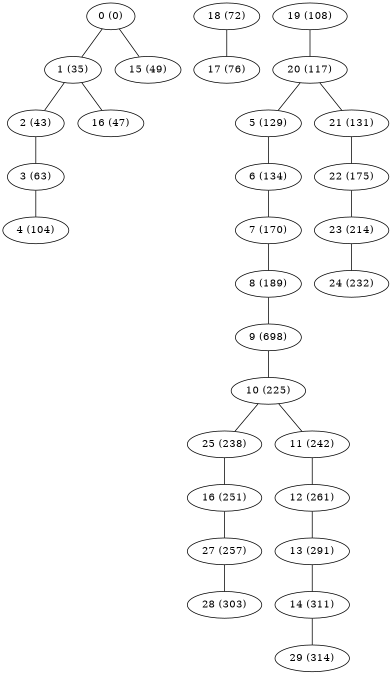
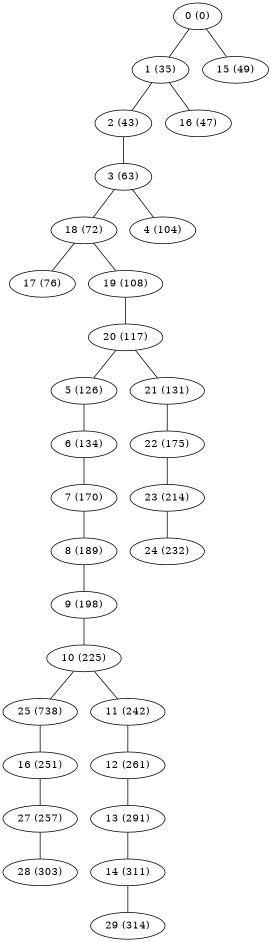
(268, 123) -> (84, 391)
none -> (104, 203)
none -> (105, 257)
(268, 337) -> (84, 605)
(225, 444) -> (40, 712)
